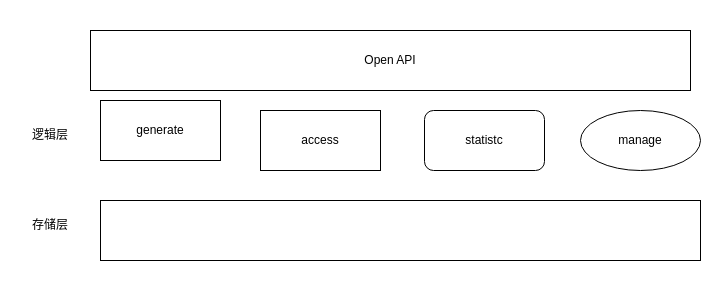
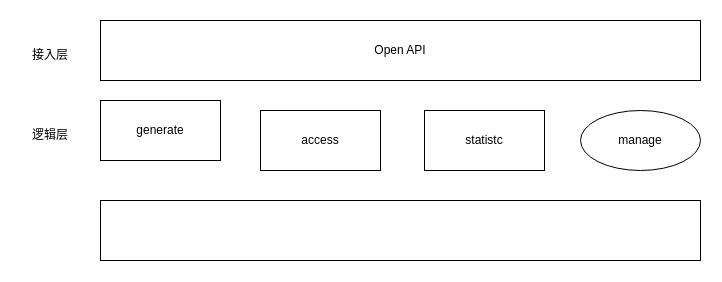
none -> (51, 56)
(391, 61) -> (401, 51)
(485, 141) -> (485, 141)
(51, 226) -> none
